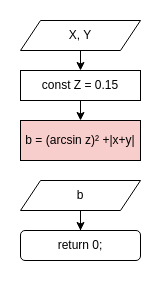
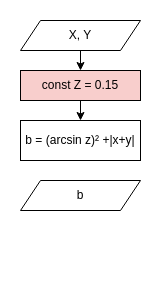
(81, 86) -> (81, 86)
(81, 141) -> (81, 141)
(81, 225) -> none
(81, 246) -> none
